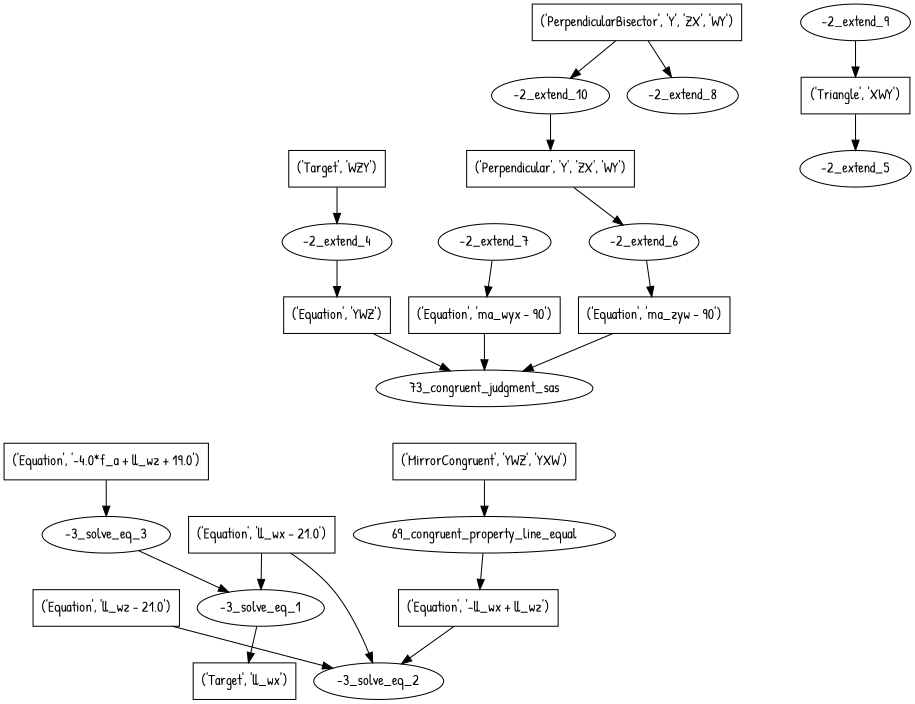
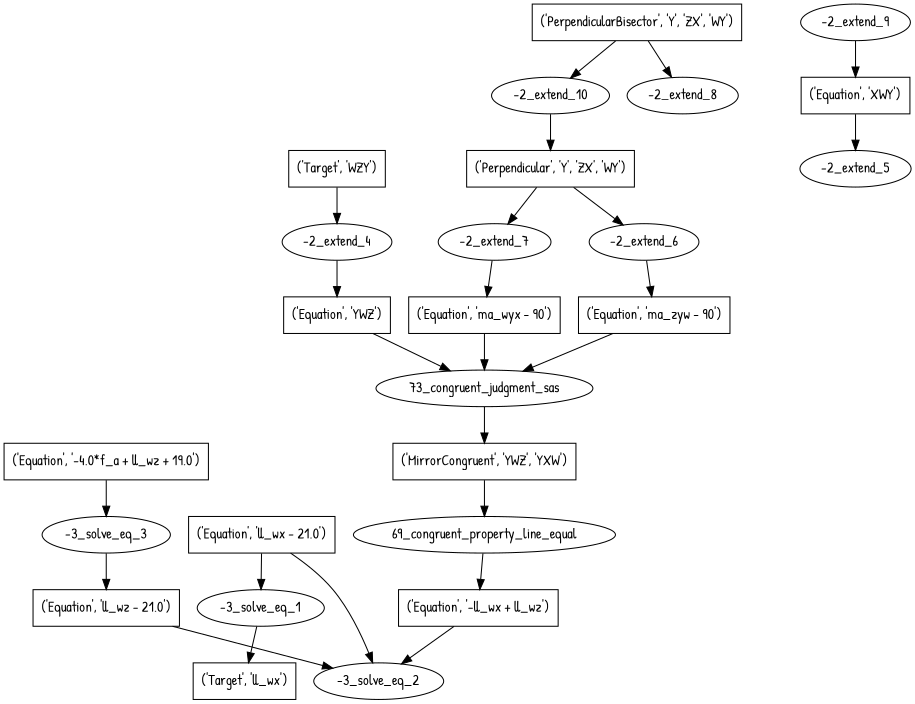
(856, 96) -> (856, 96)
none -> (526, 202)
none -> (484, 420)
(179, 569) -> (106, 566)
